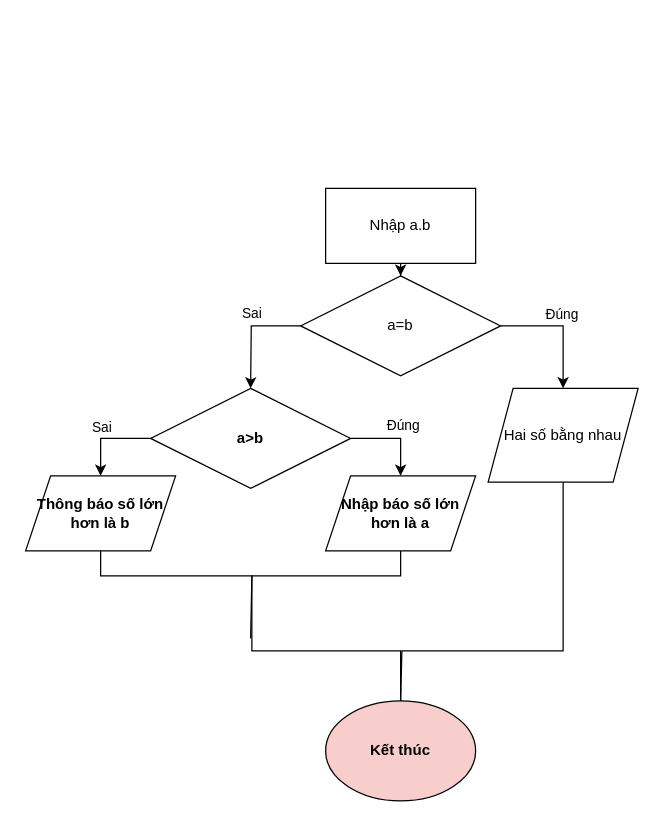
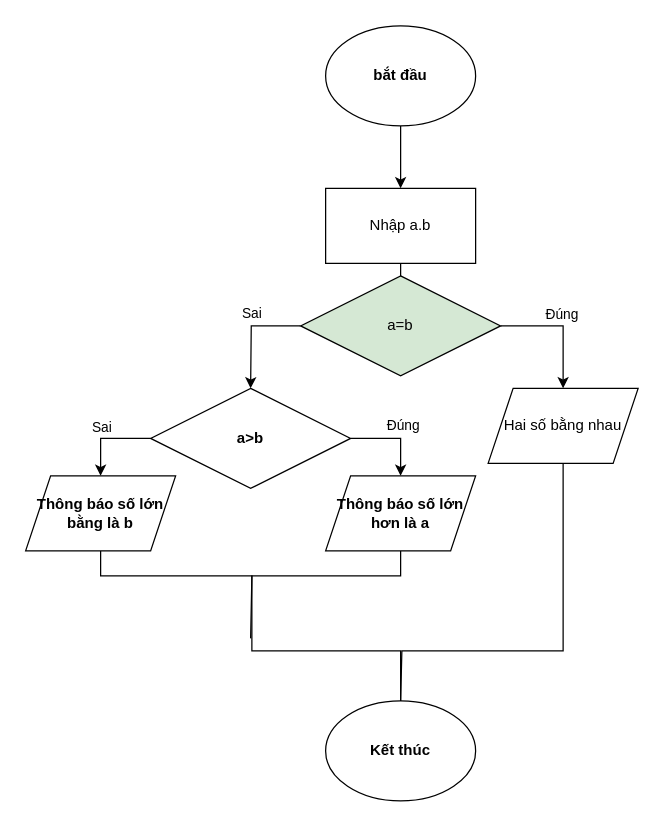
none -> (401, 76)
none -> (401, 153)
(401, 266) -> (401, 269)
(401, 326) -> (401, 326)
(563, 435) -> (563, 426)
(101, 513) -> (101, 513)
(401, 513) -> (401, 513)
(401, 751) -> (401, 751)
